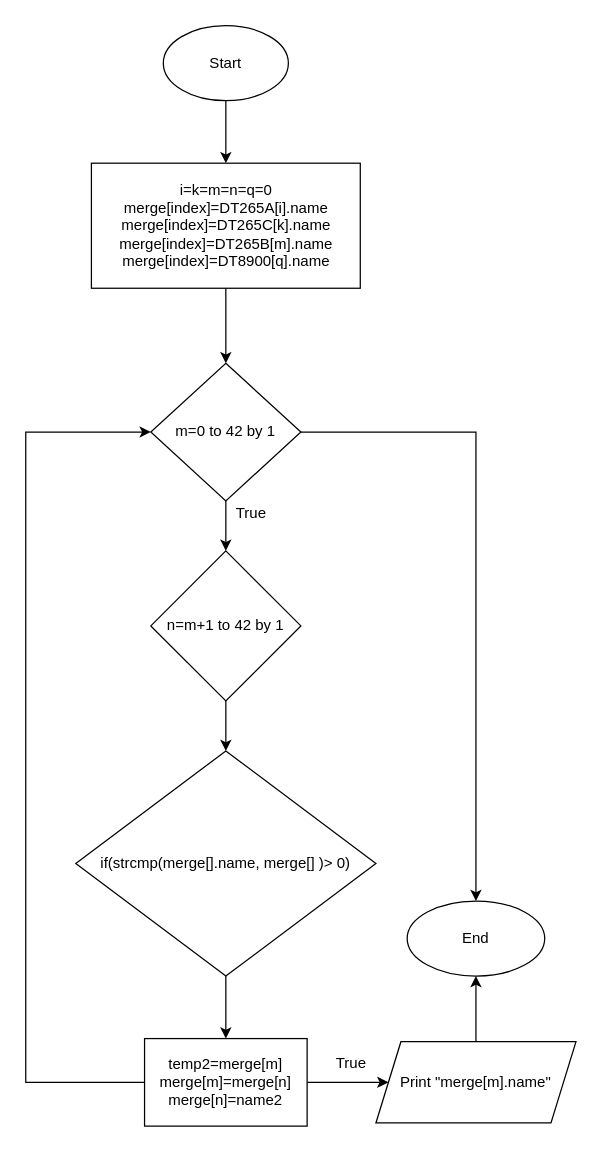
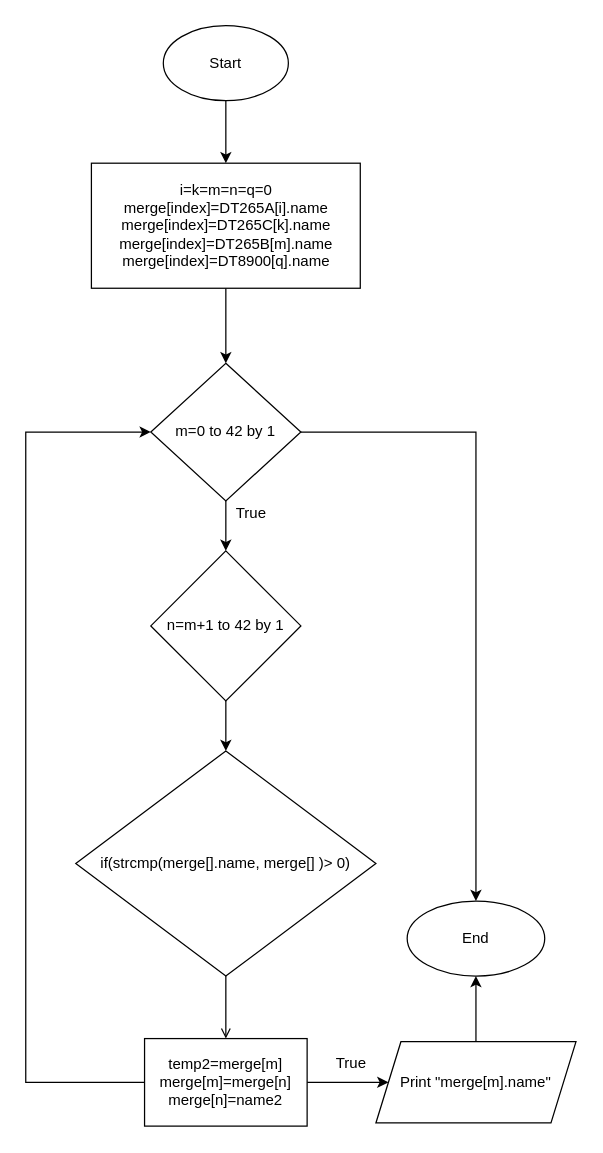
(226, 1028) -> (226, 1031)
